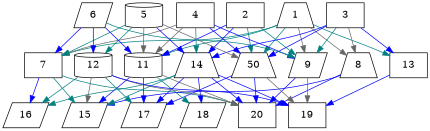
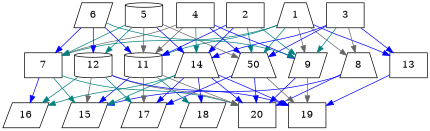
(346, 38) -> (346, 38)
(144, 87) -> (144, 87)
